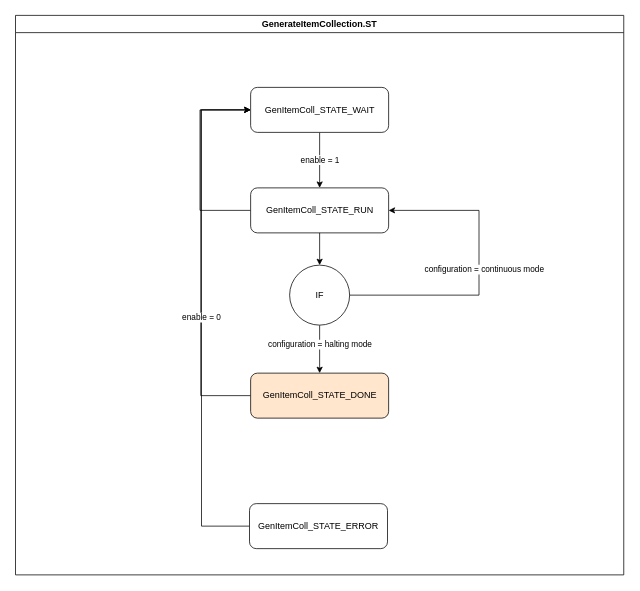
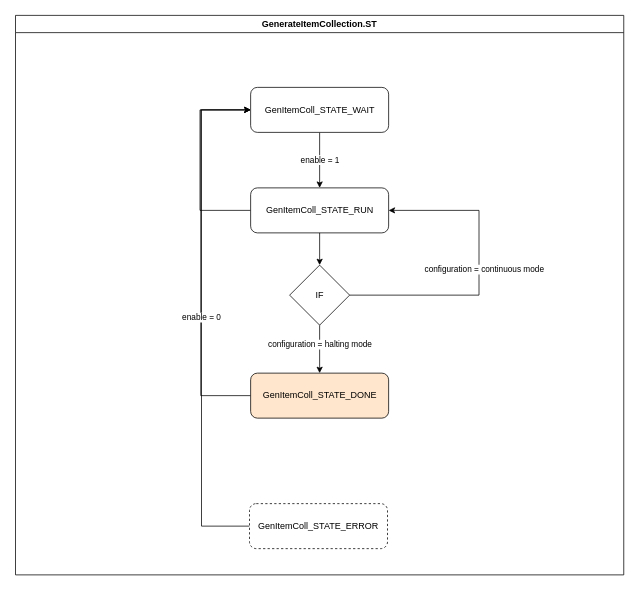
(320, 295) -> (320, 295)
(318, 526) -> (318, 526)
